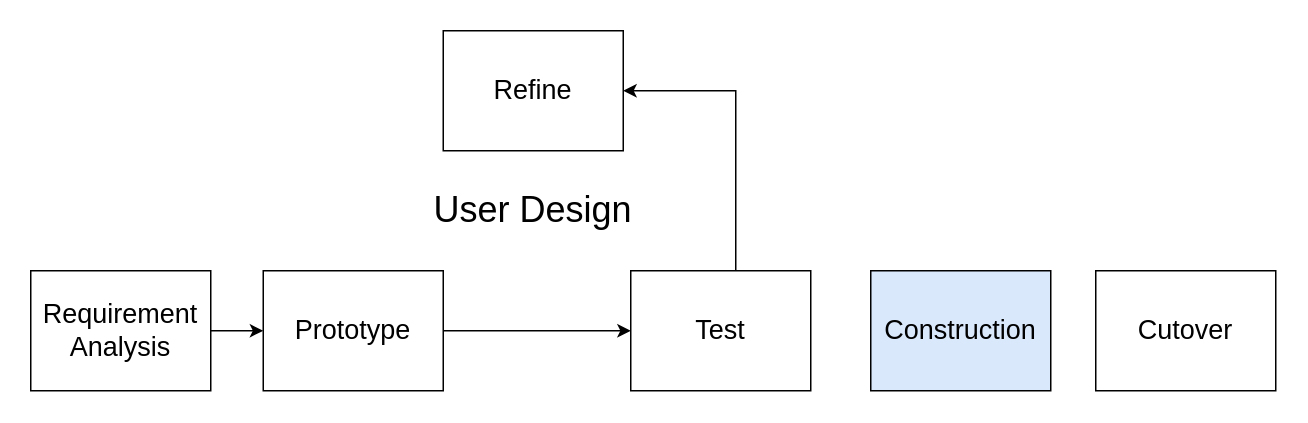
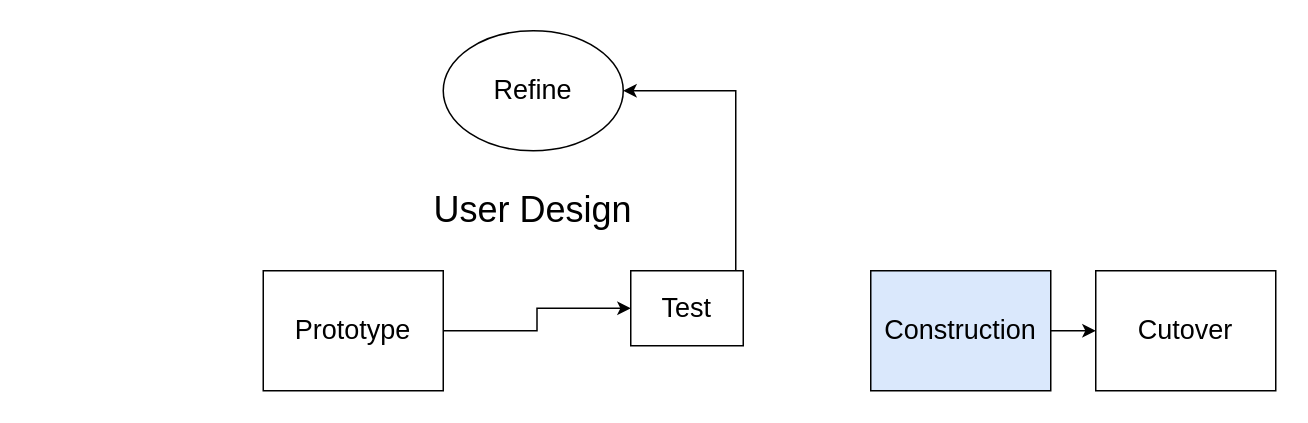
(533, 91) -> (533, 91)
(121, 331) -> none
(239, 331) -> none
(721, 331) -> (687, 308)
none -> (1079, 331)
